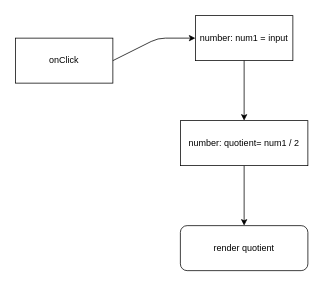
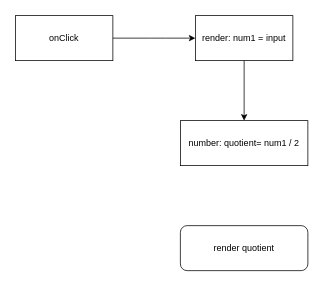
(244, 38) -> (244, 38)
(64, 60) -> (64, 38)
(244, 219) -> none
